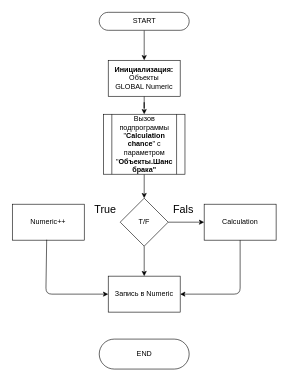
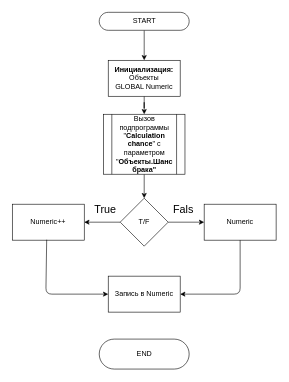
(240, 222) -> (240, 222)
(144, 270) -> (89, 222)
